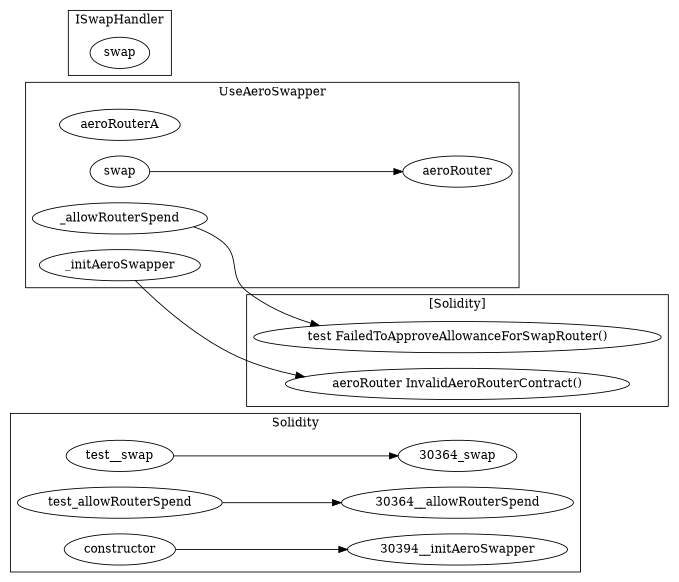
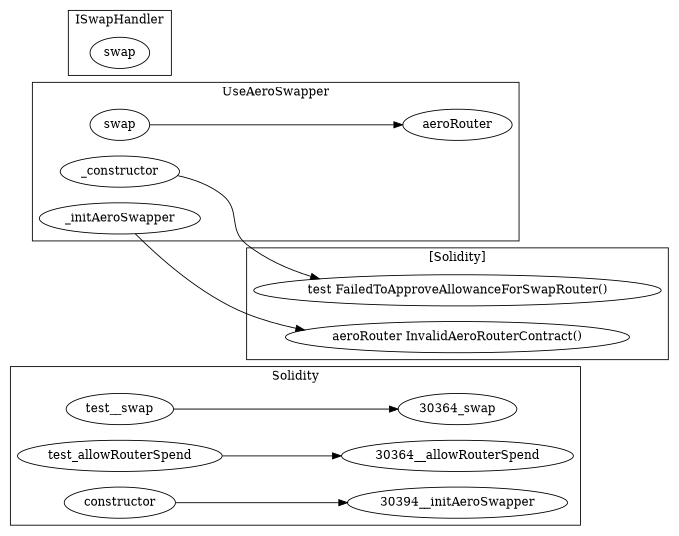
(120, 125) -> none
(120, 218) -> (120, 172)
